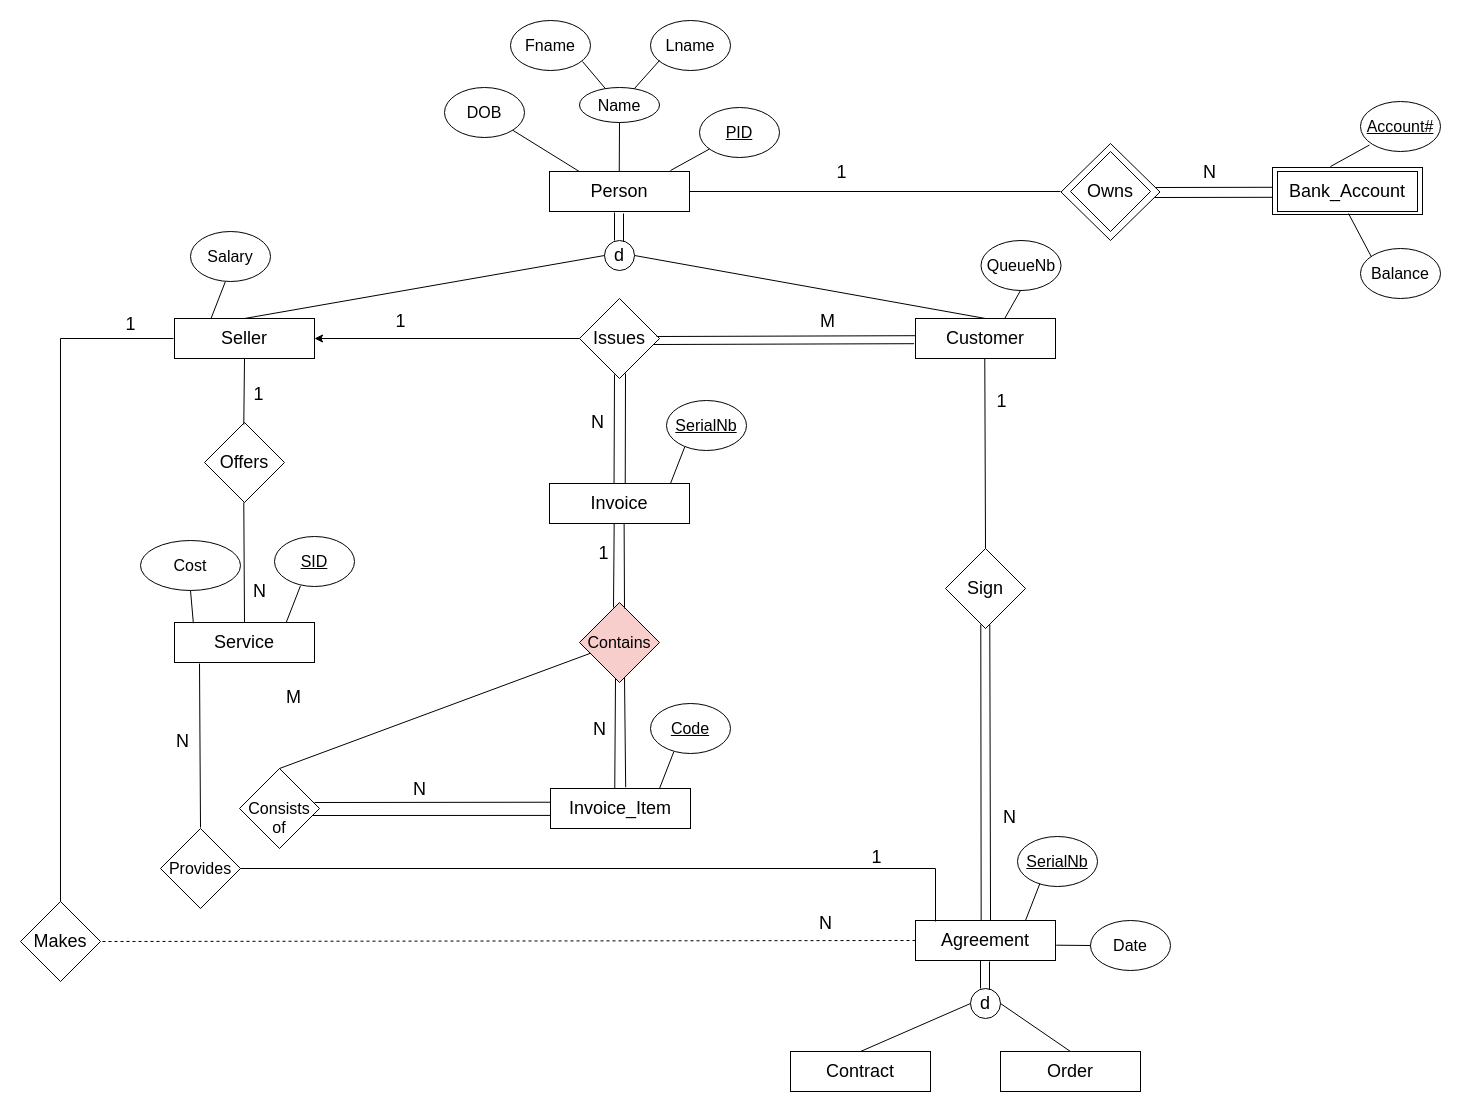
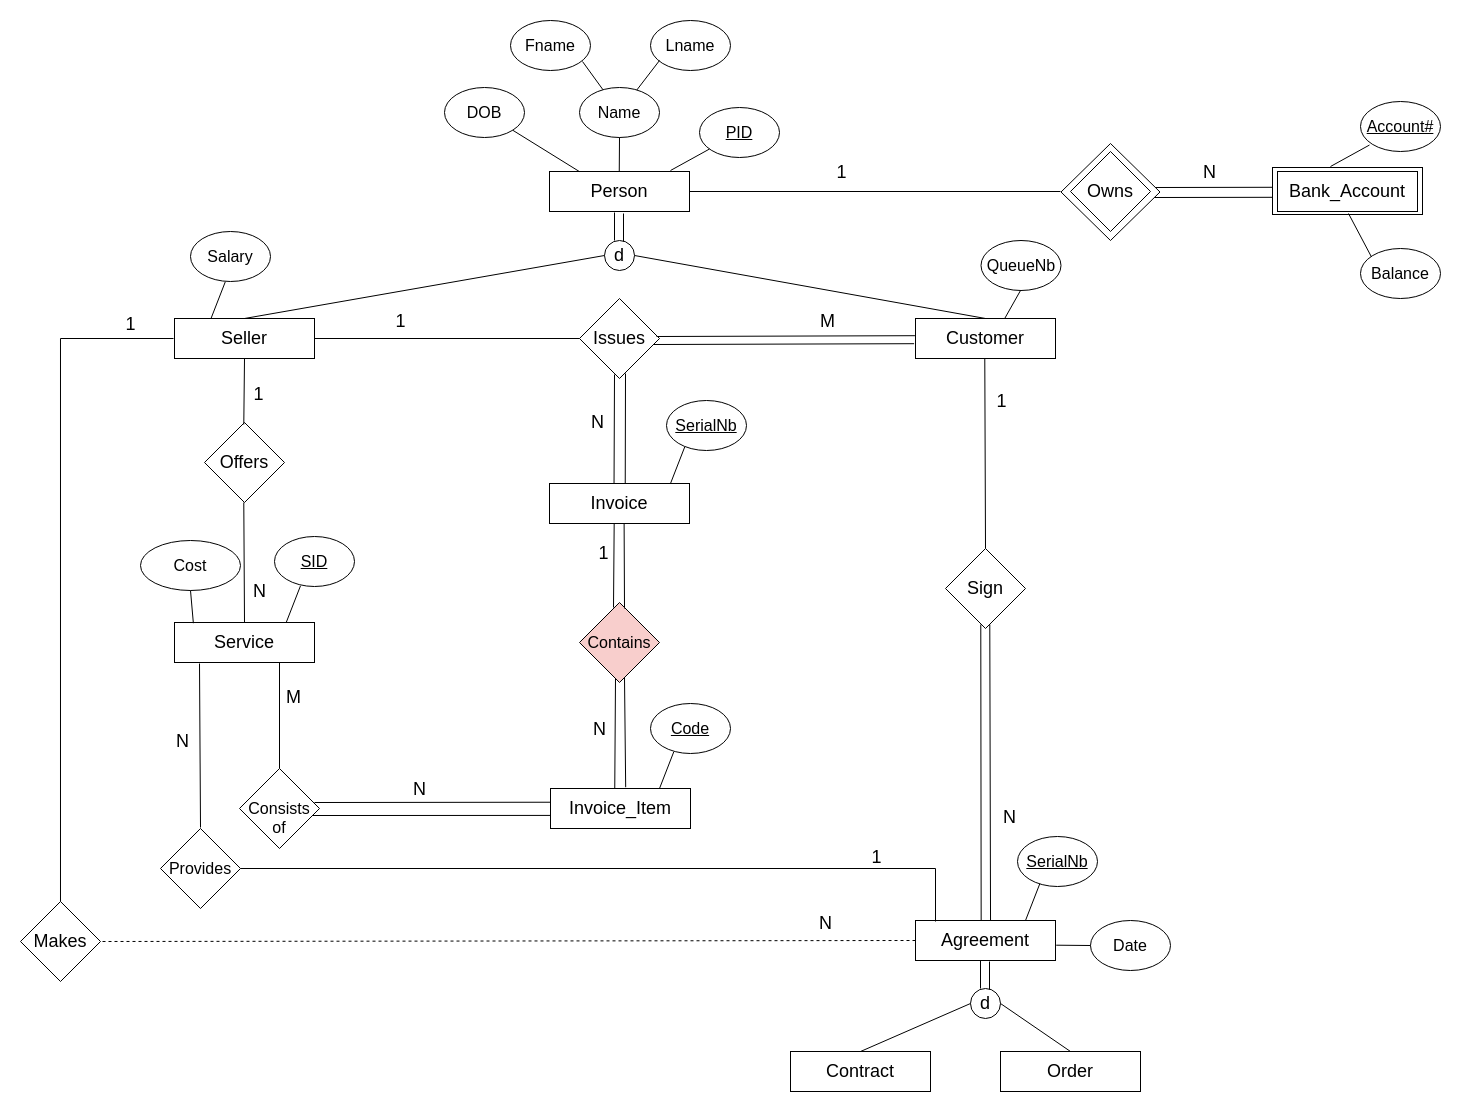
(620, 105) -> (620, 113)
(322, 339) -> (320, 339)
(434, 711) -> (280, 716)
